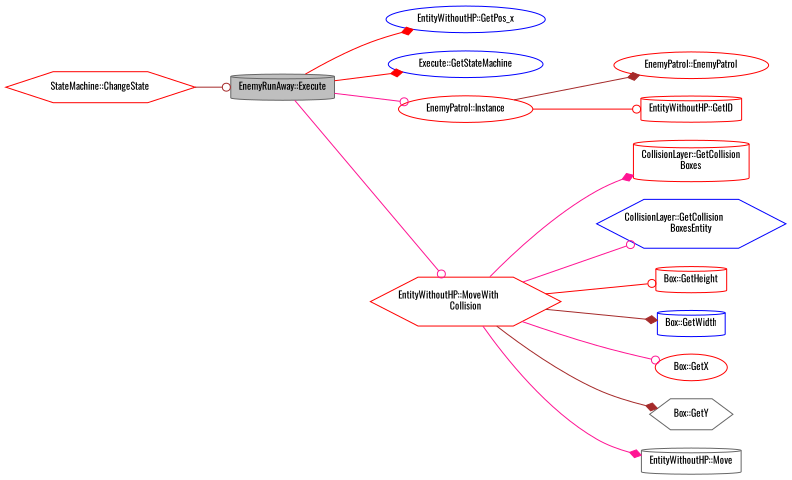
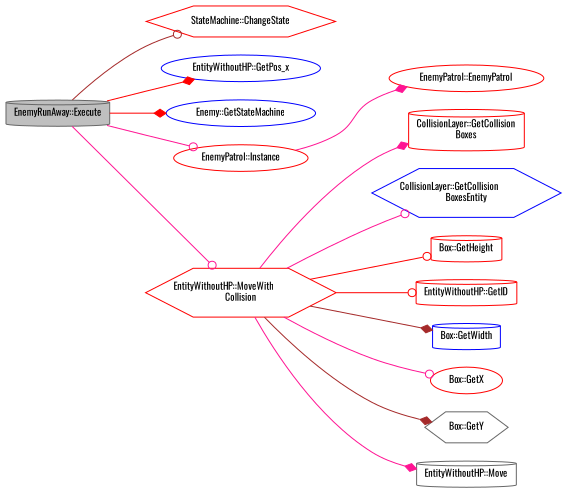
(466, 64) -> (241, 113)
(209, 87) -> (119, 62)
(571, 89) -> (349, 125)
(583, 109) -> (372, 293)
